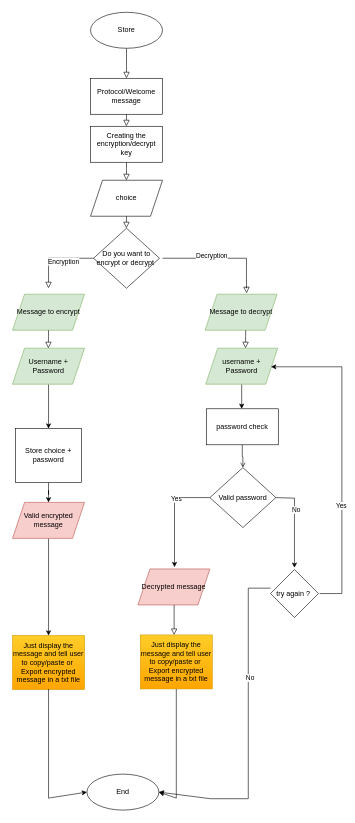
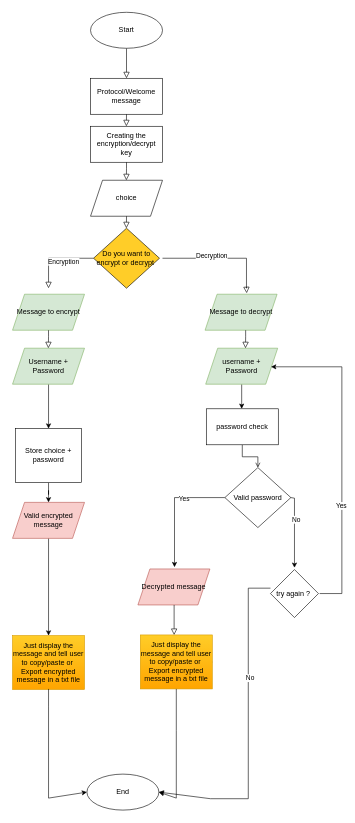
(126, 30) -> (126, 30)
(126, 258) -> (126, 258)
(243, 498) -> (258, 498)
